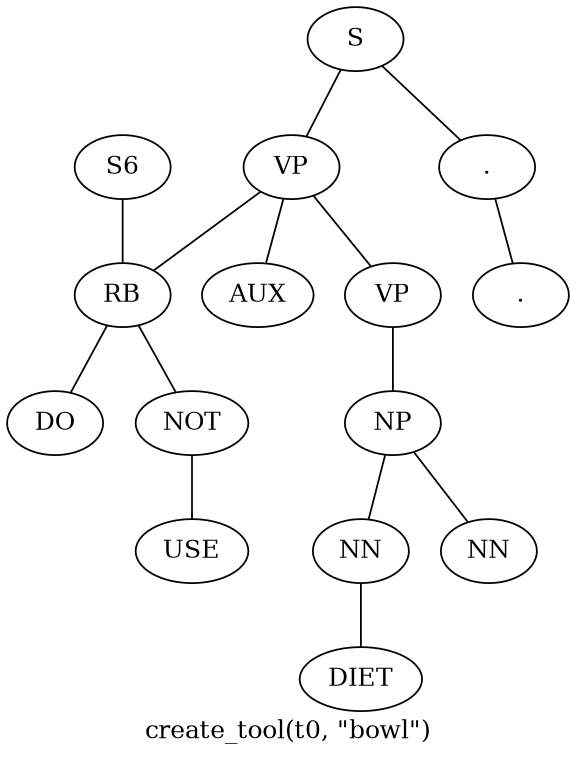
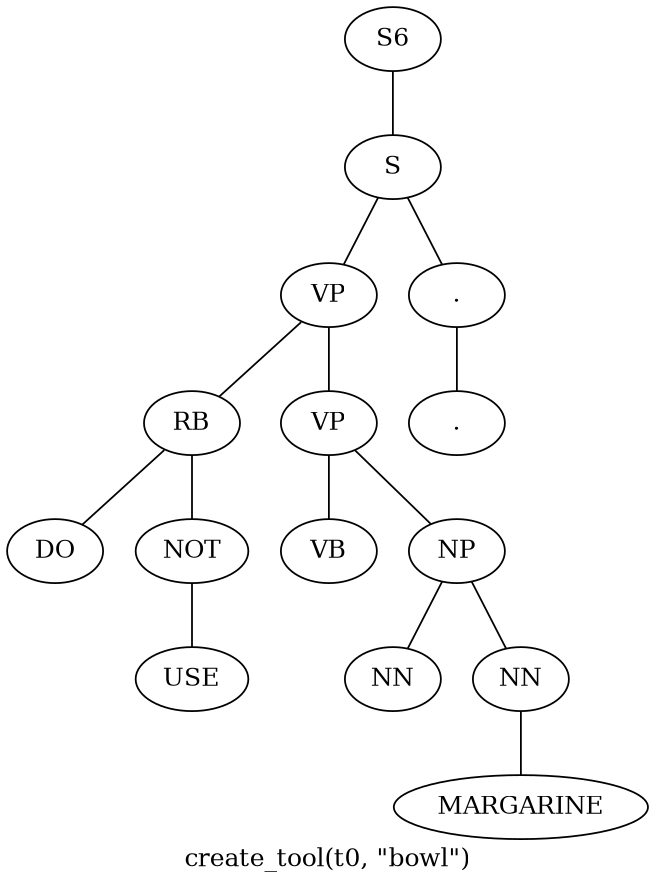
(123, 231) -> (393, 103)
(258, 295) -> none
none -> (329, 551)
(361, 679) -> none
none -> (521, 807)
